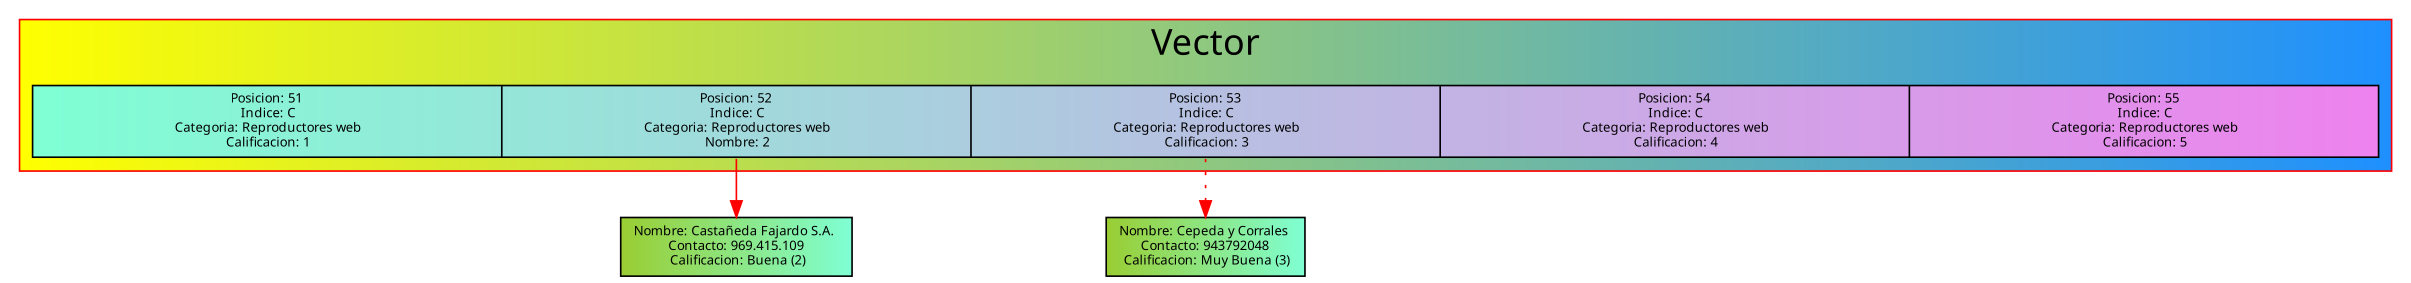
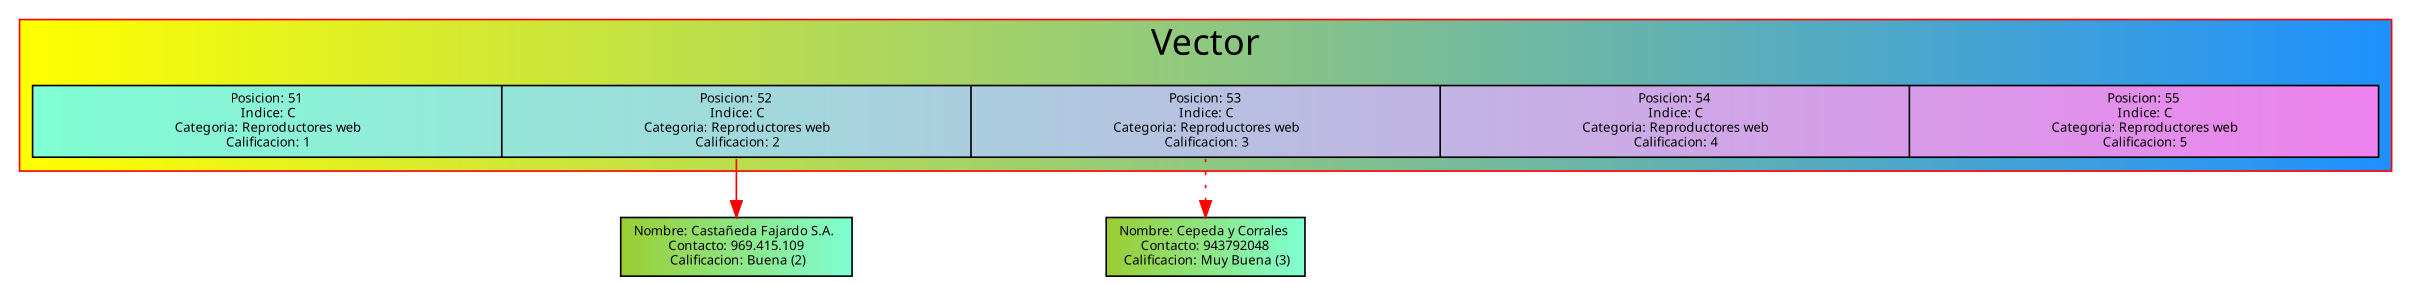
(736, 143) -> (736, 143)
